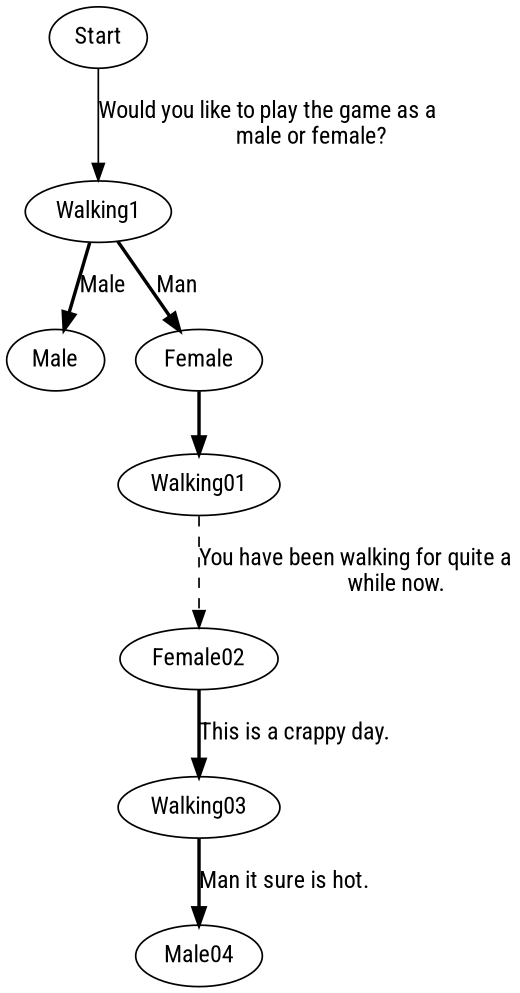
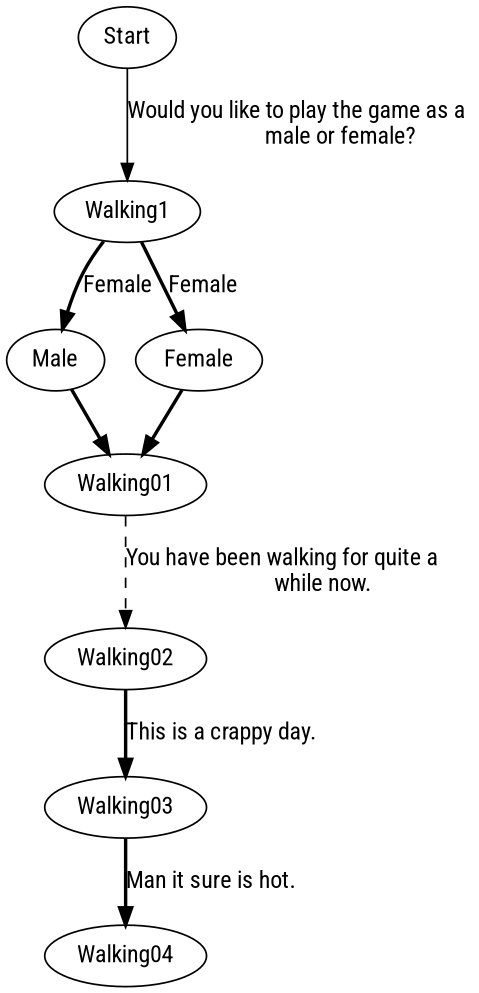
(103, 286) -> (118, 286)
(178, 286) -> (203, 286)
none -> (86, 414)
(199, 659) -> (126, 659)
(199, 956) -> (126, 956)
